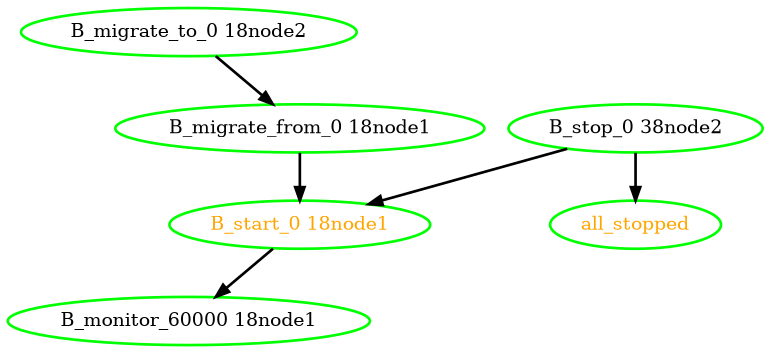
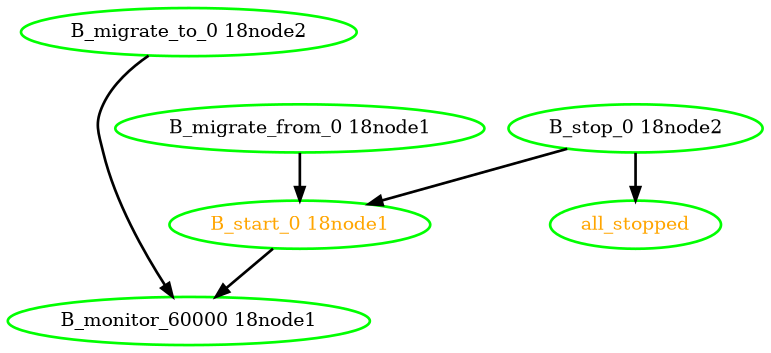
(239, 76) -> (107, 167)
(636, 128) -> (636, 128)
